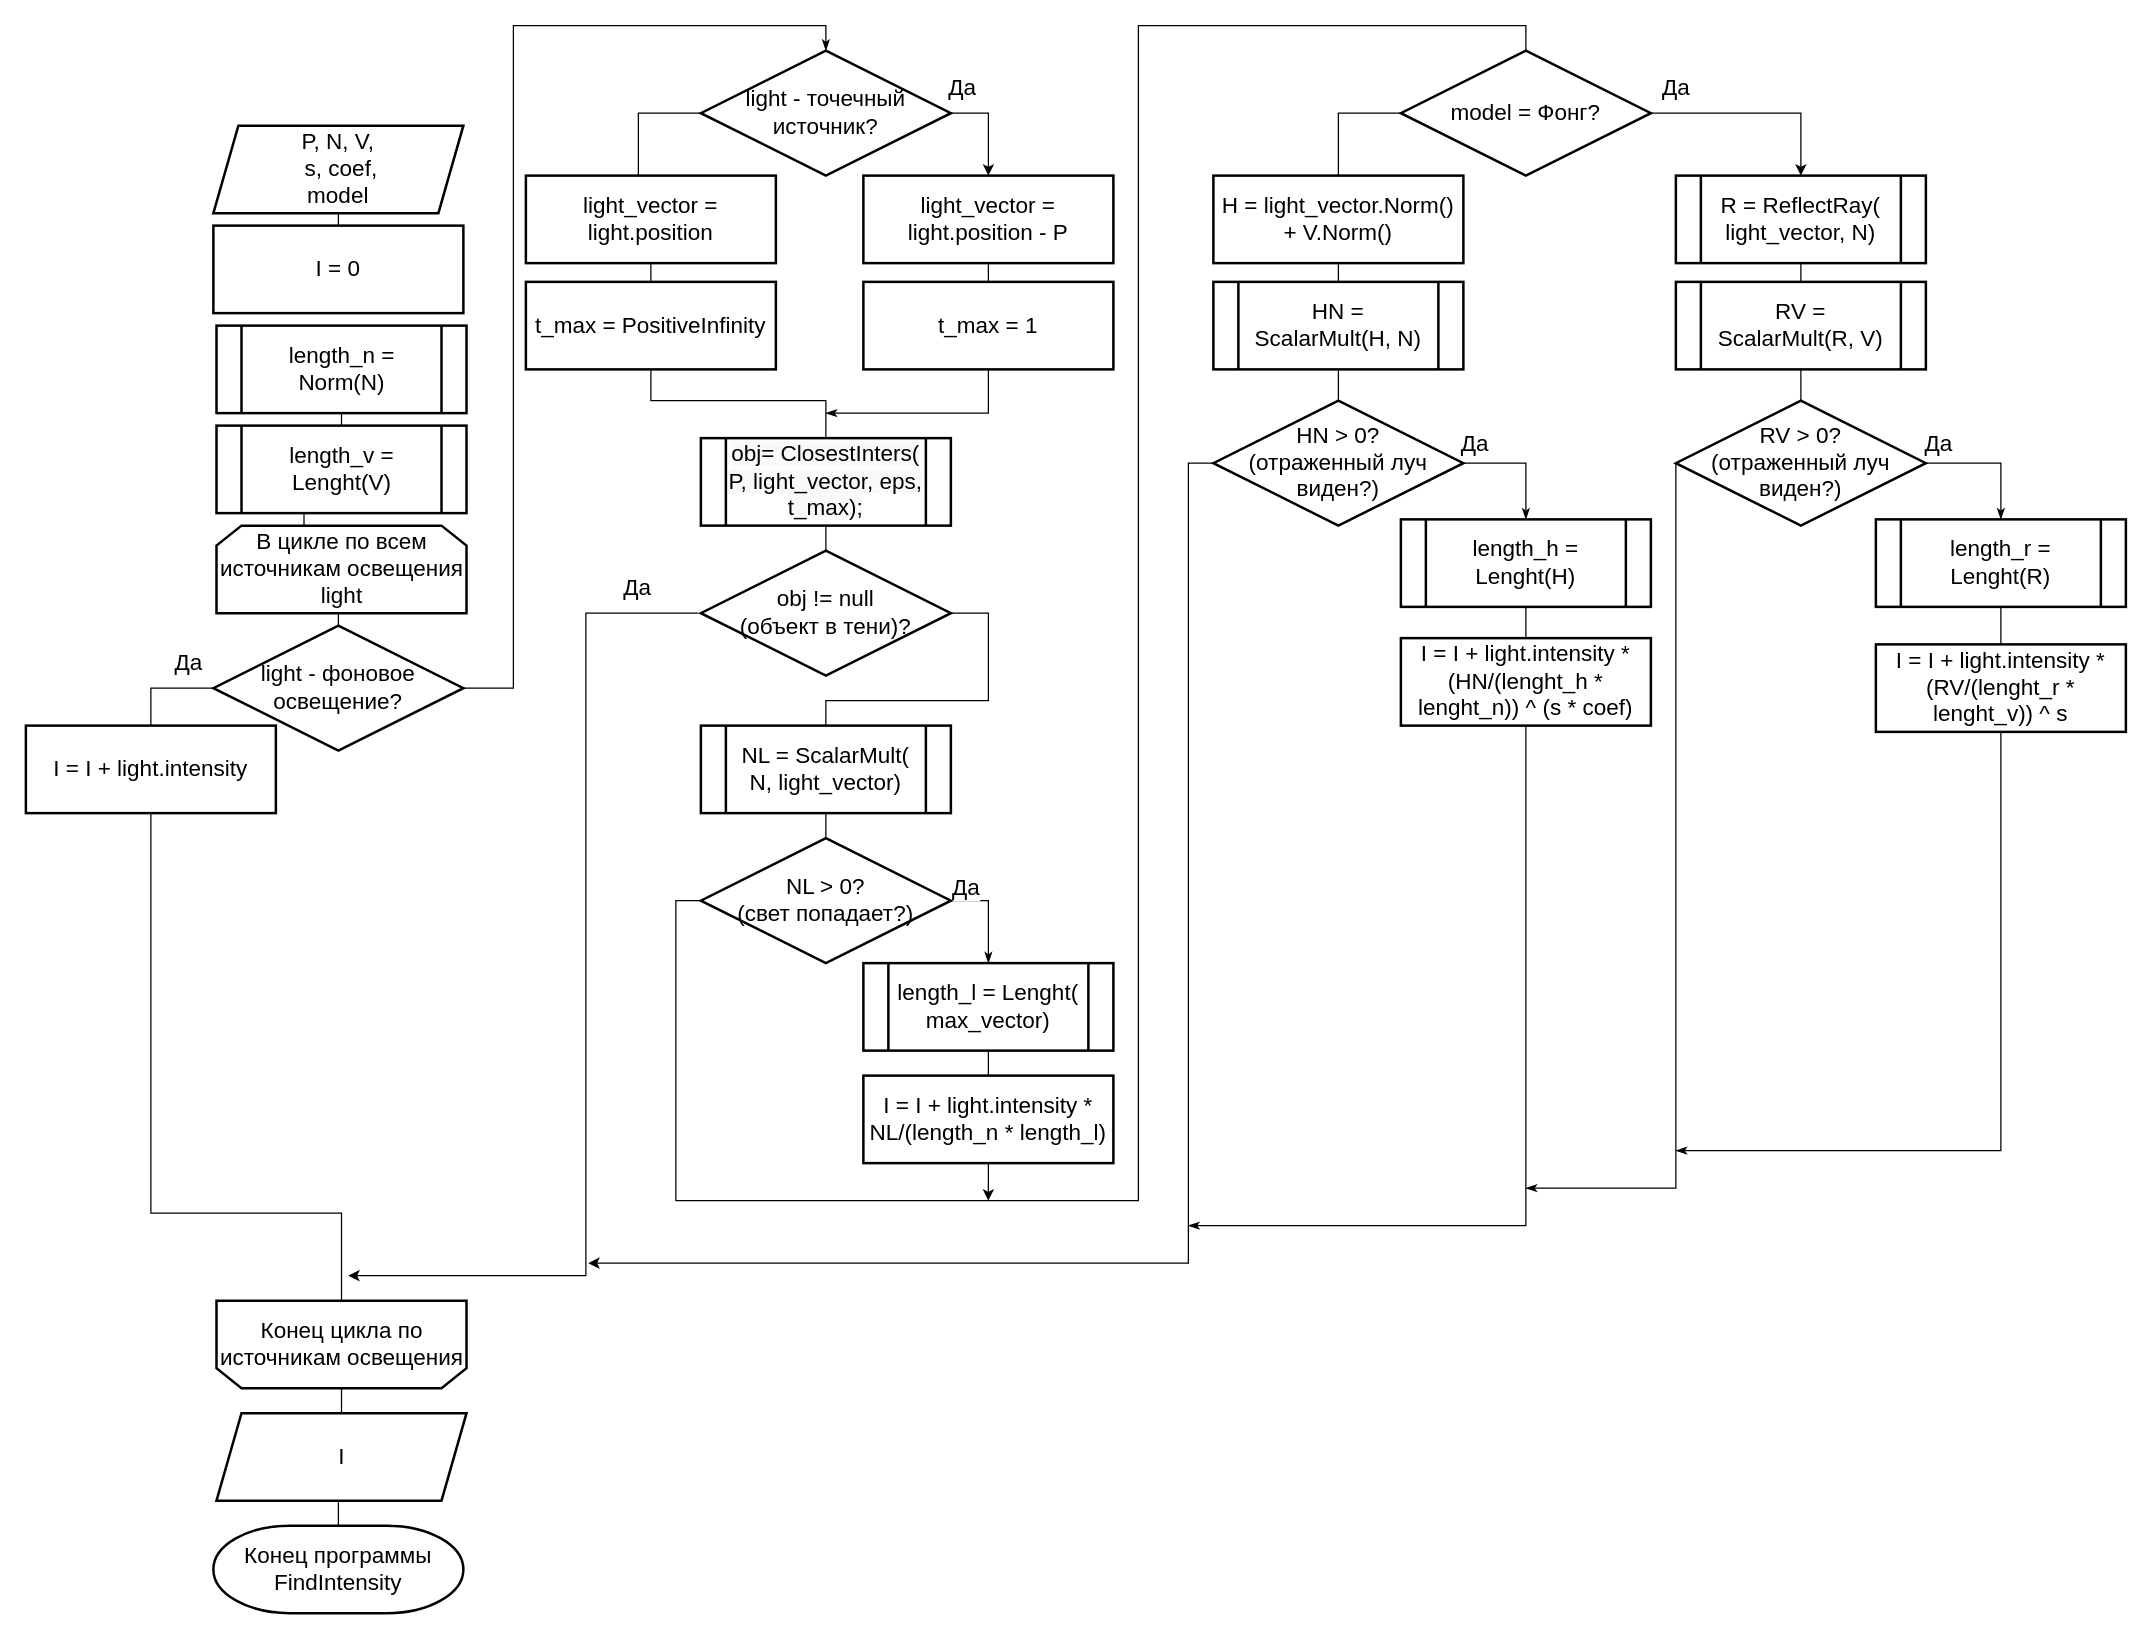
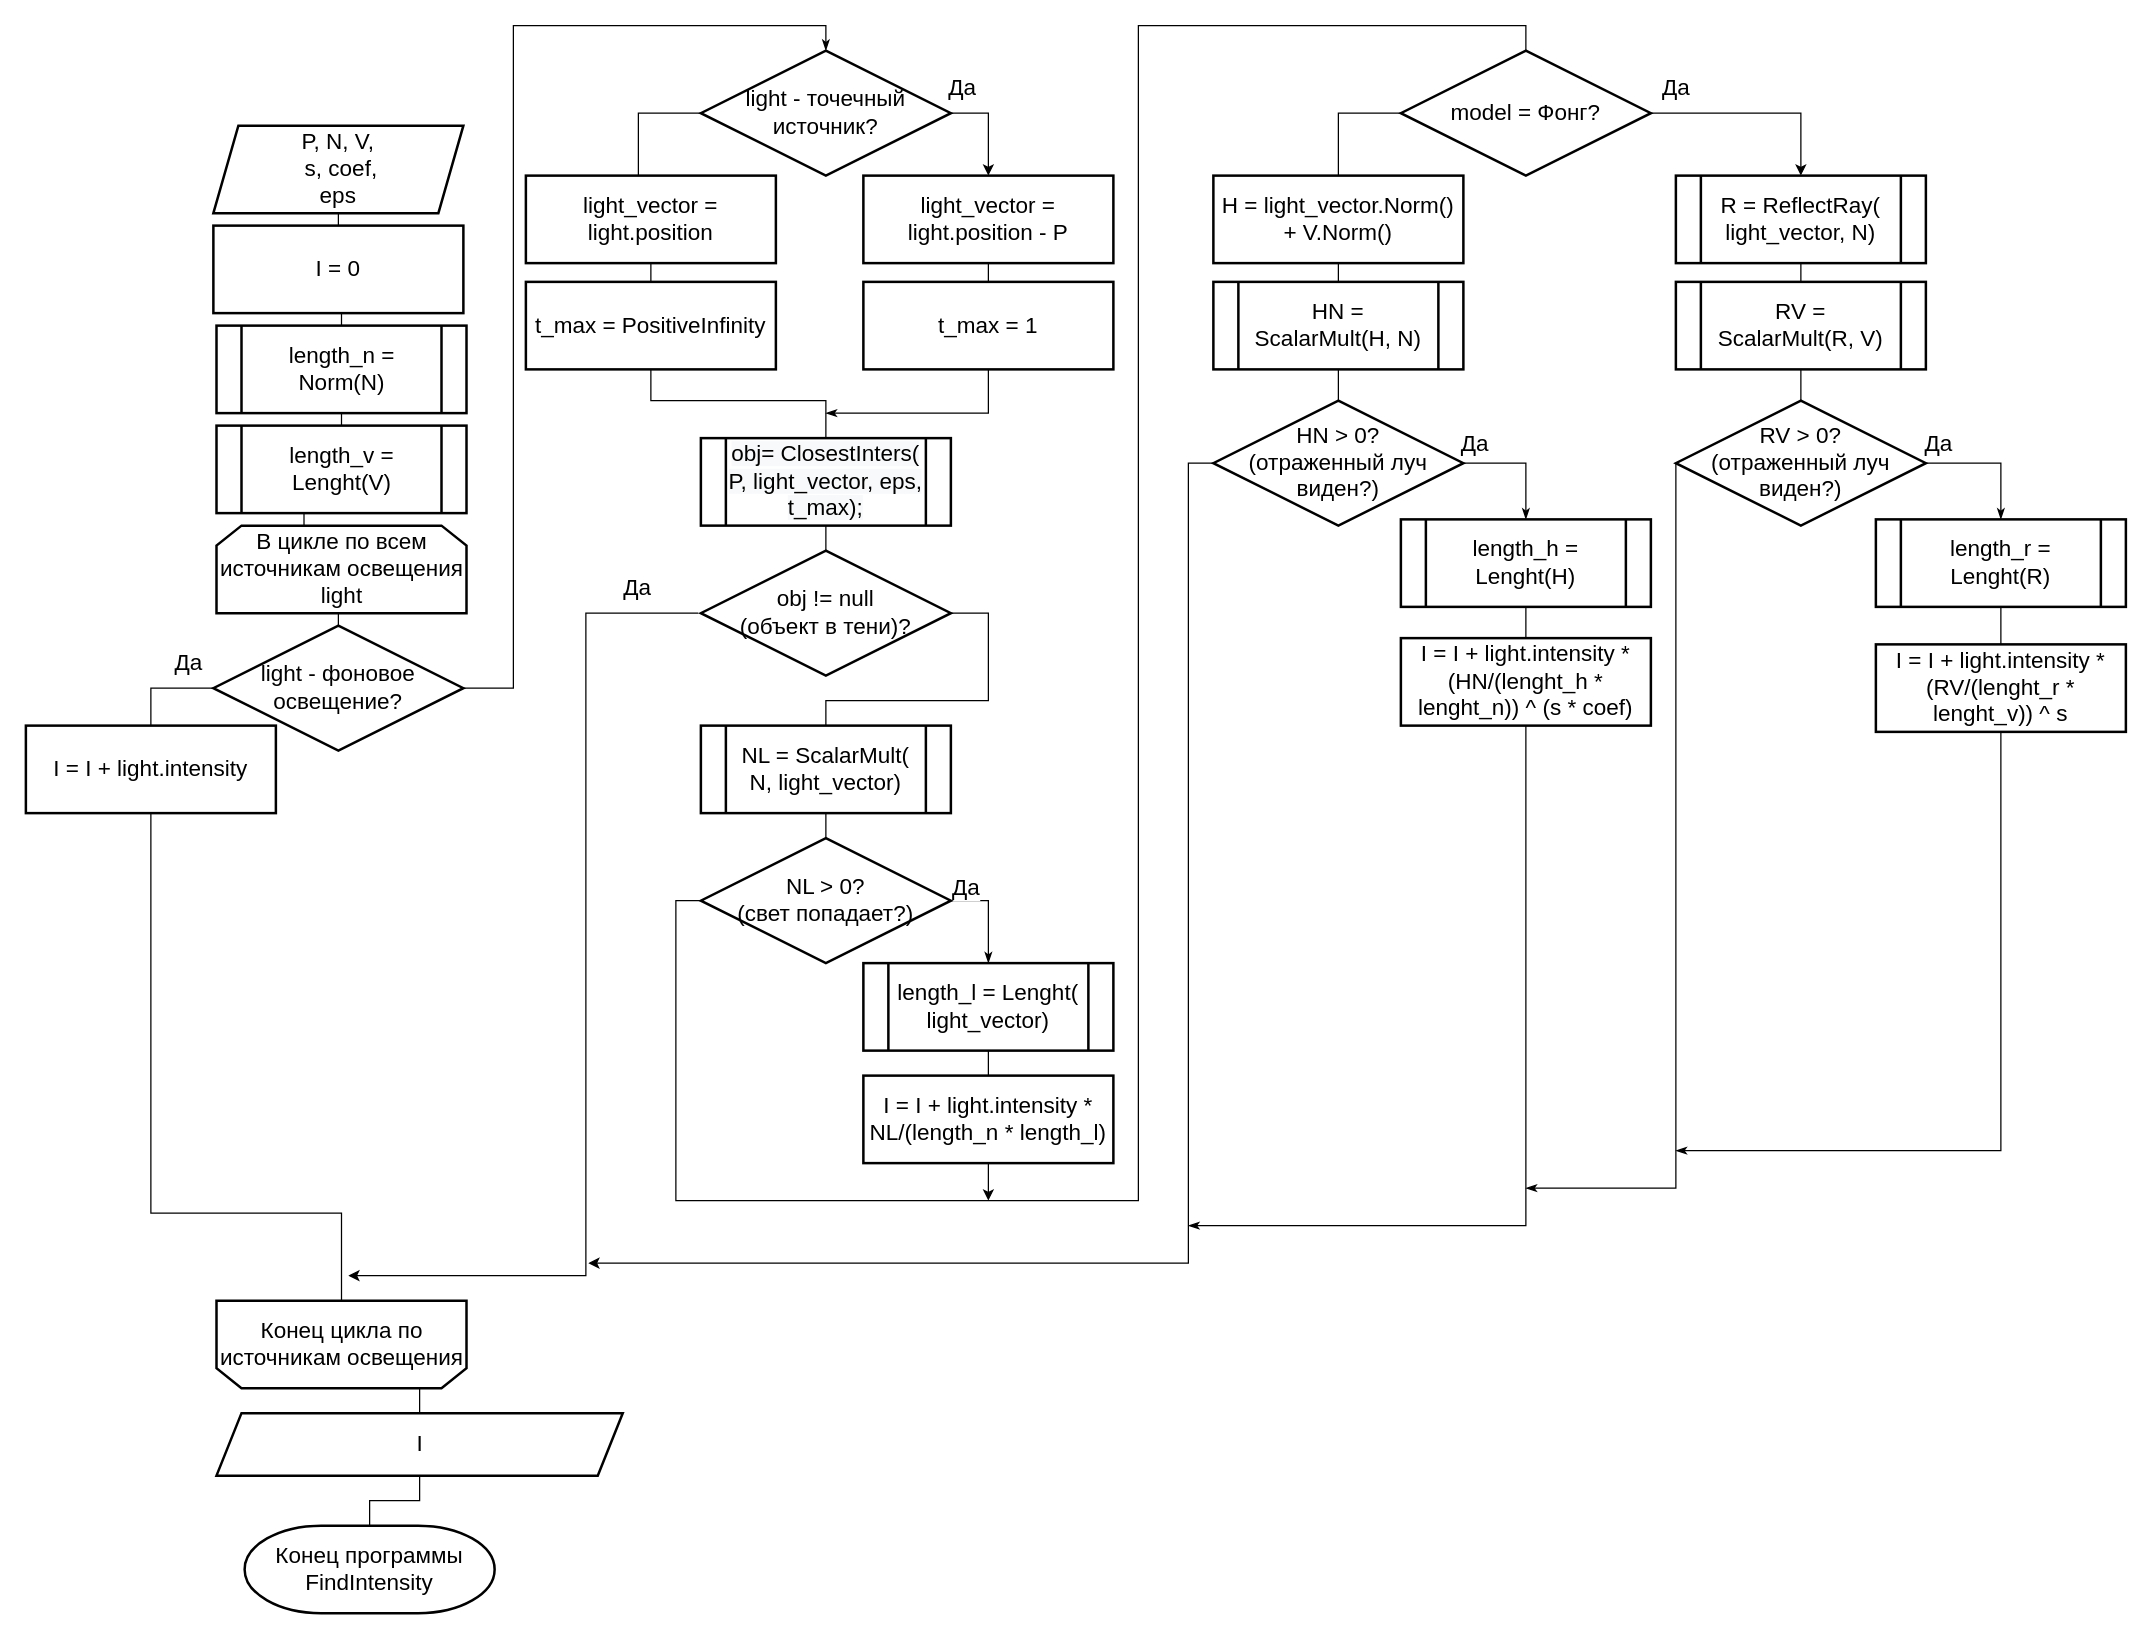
(338, 169) -> (338, 169)
none -> (341, 317)
(988, 1007) -> (988, 1007)
(341, 1457) -> (419, 1444)
(338, 1569) -> (369, 1569)
